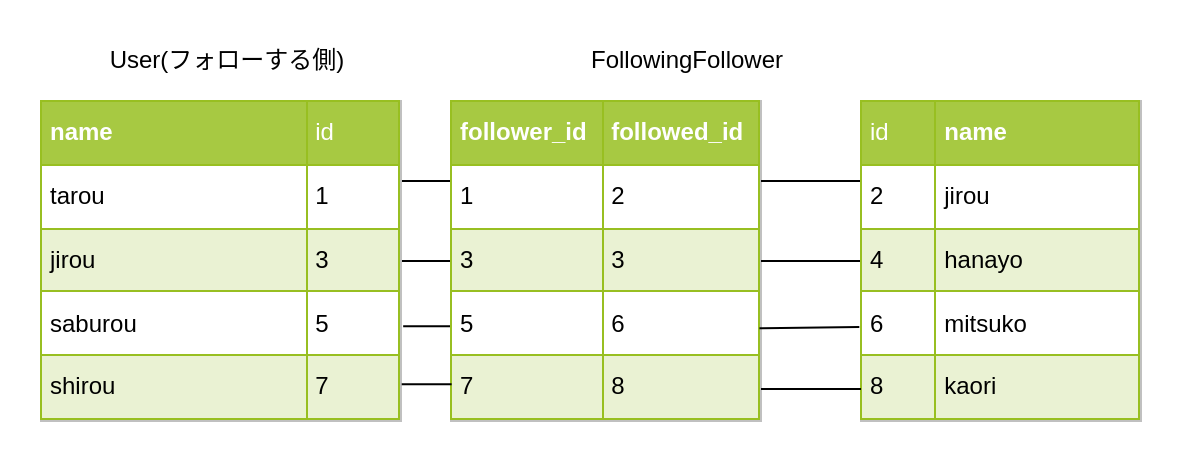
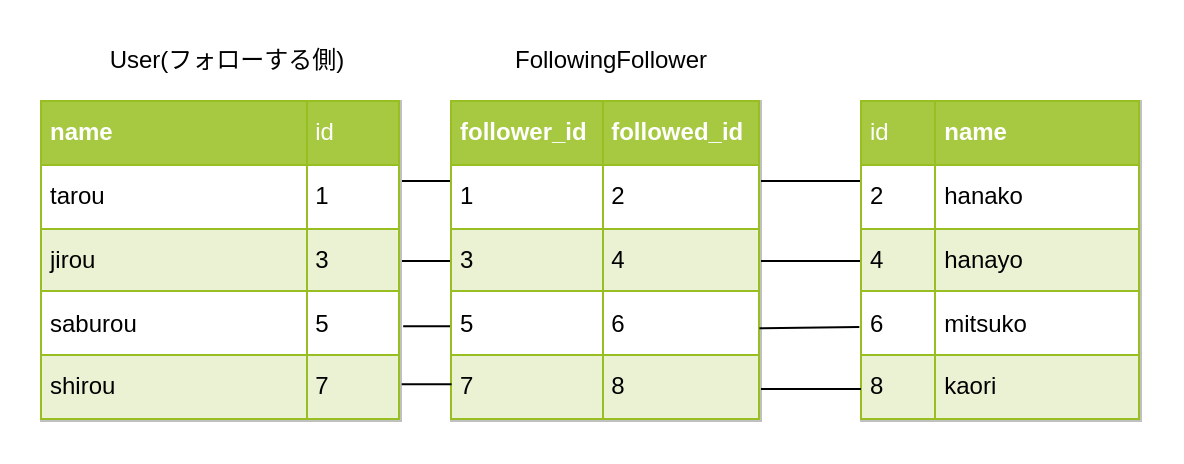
(686, 61) -> (611, 61)
(580, 173) -> (580, 173)
(912, 173) -> (912, 173)
